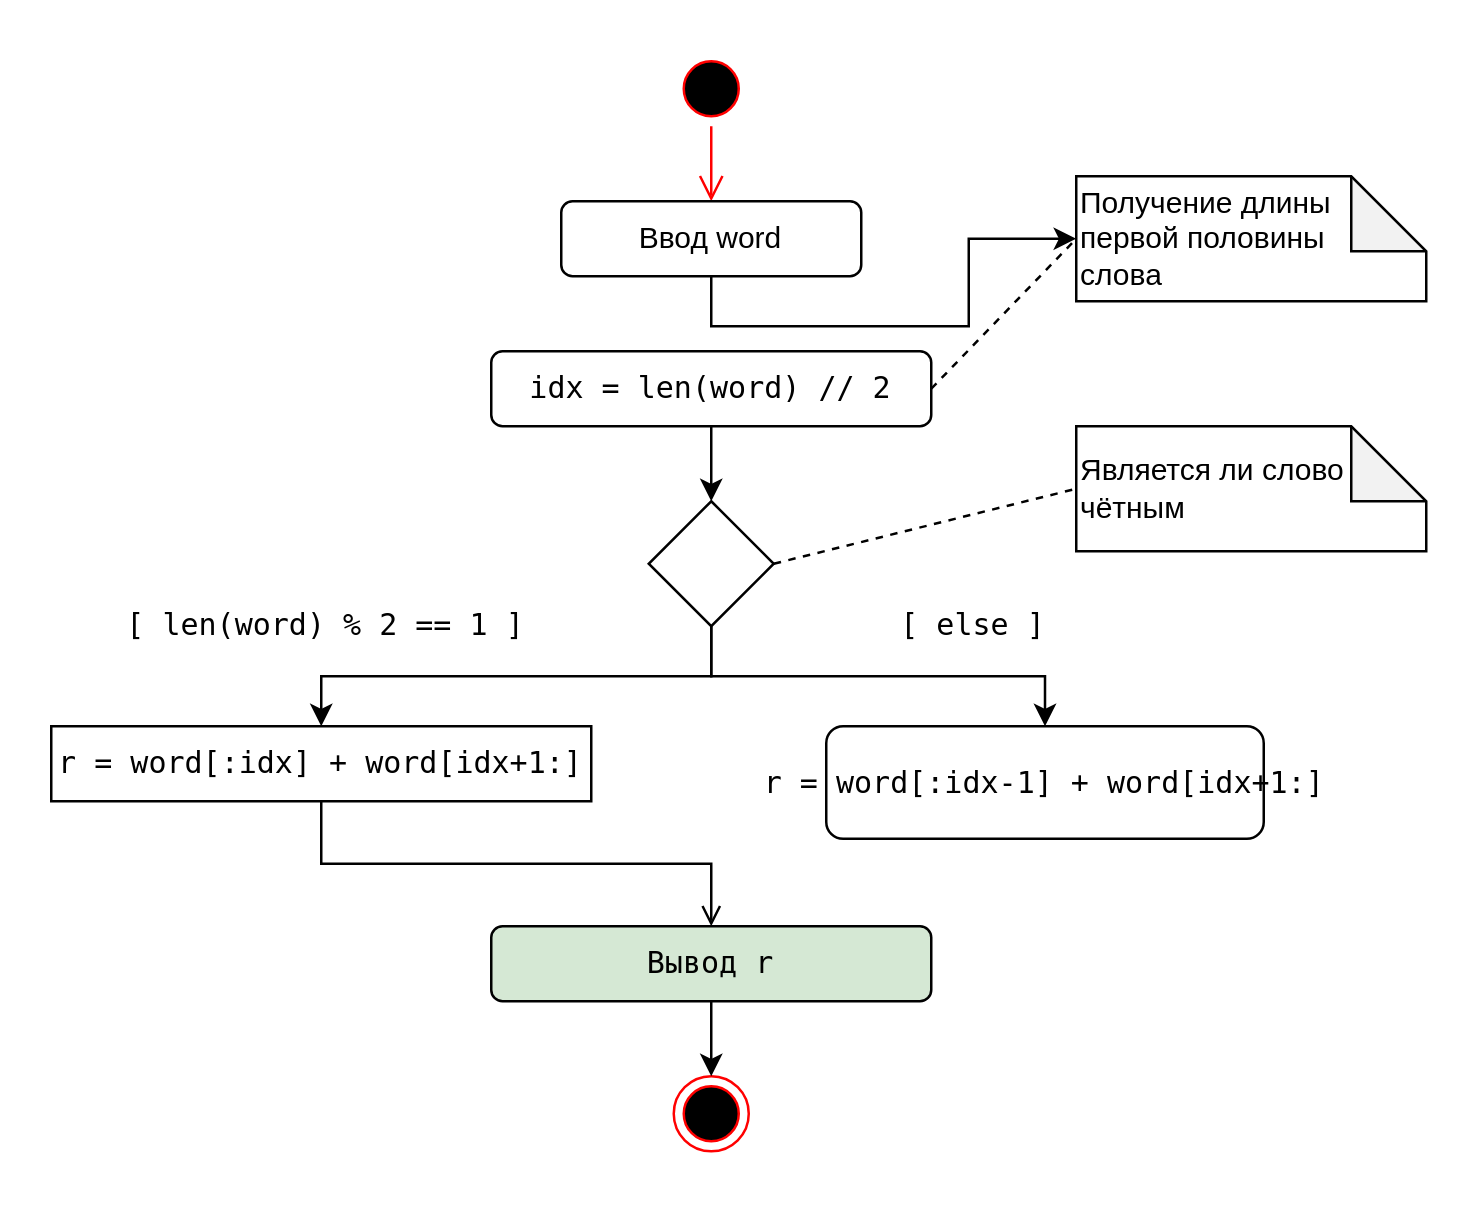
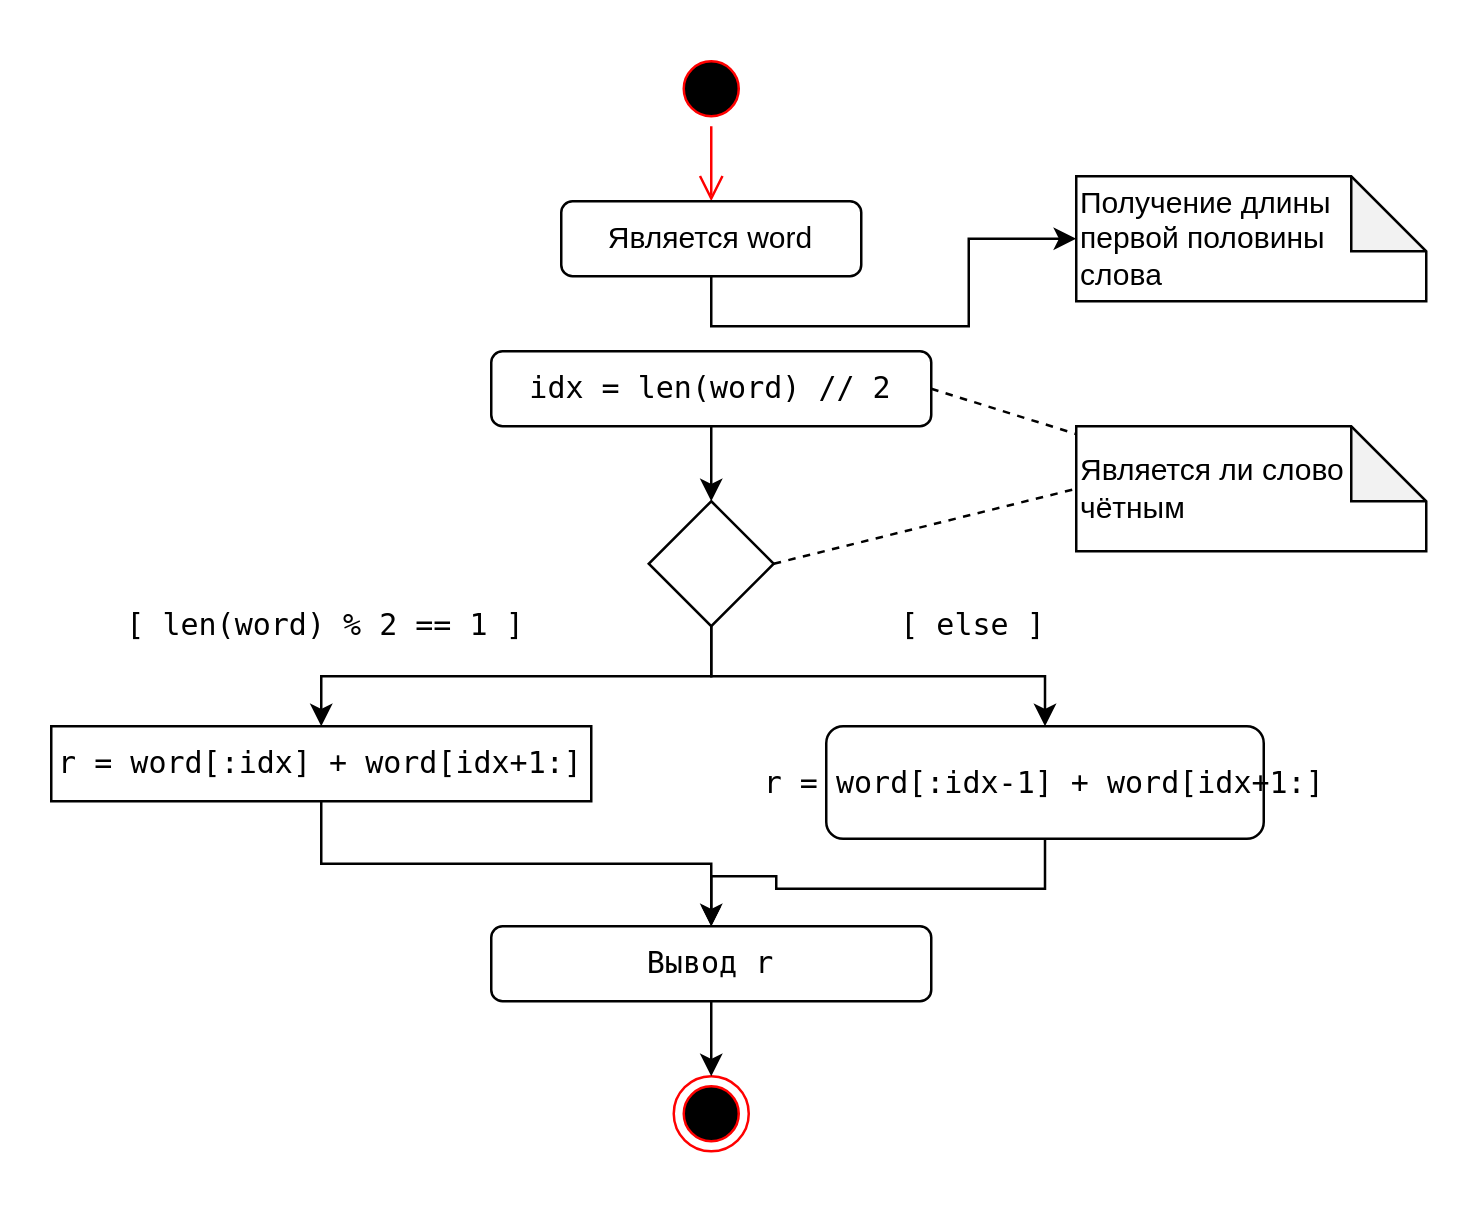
(711, 239) -> (711, 239)
(1002, 315) -> (1003, 411)
none -> (900, 889)
(711, 964) -> (711, 964)
